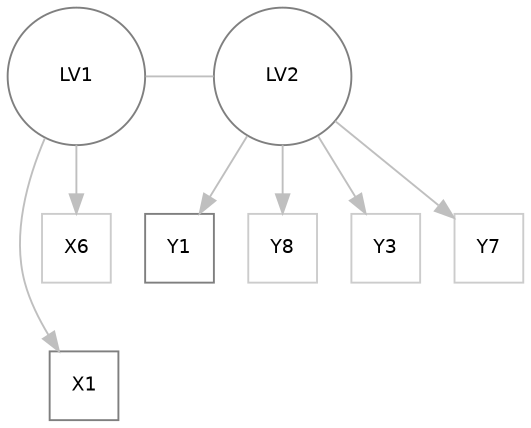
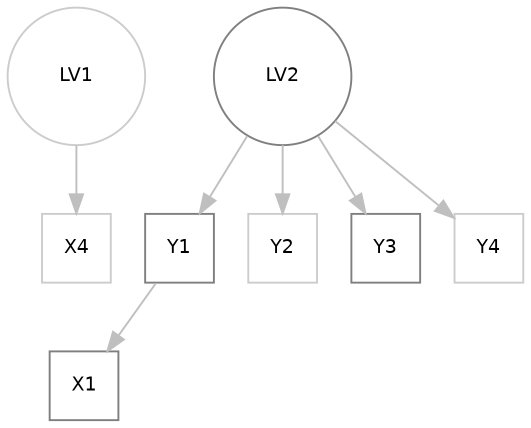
(76, 76) -> (76, 76)
(180, 76) -> none
(20, 238) -> (137, 309)
(76, 248) -> (76, 248)
(283, 248) -> (283, 248)
(386, 248) -> (386, 248)
(489, 248) -> (489, 248)
